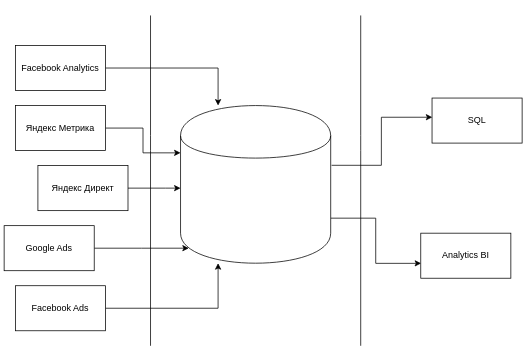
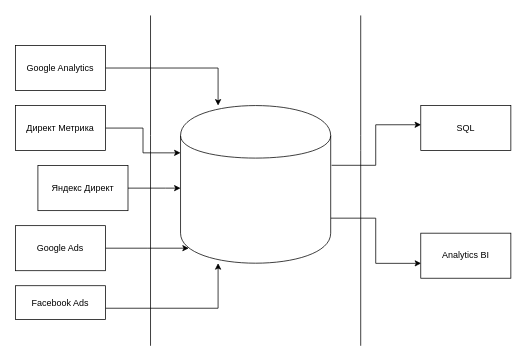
(60, 68) -> (60, 68)
(477, 120) -> (465, 128)
(60, 128) -> (60, 128)
(49, 248) -> (60, 248)
(60, 308) -> (60, 302)
